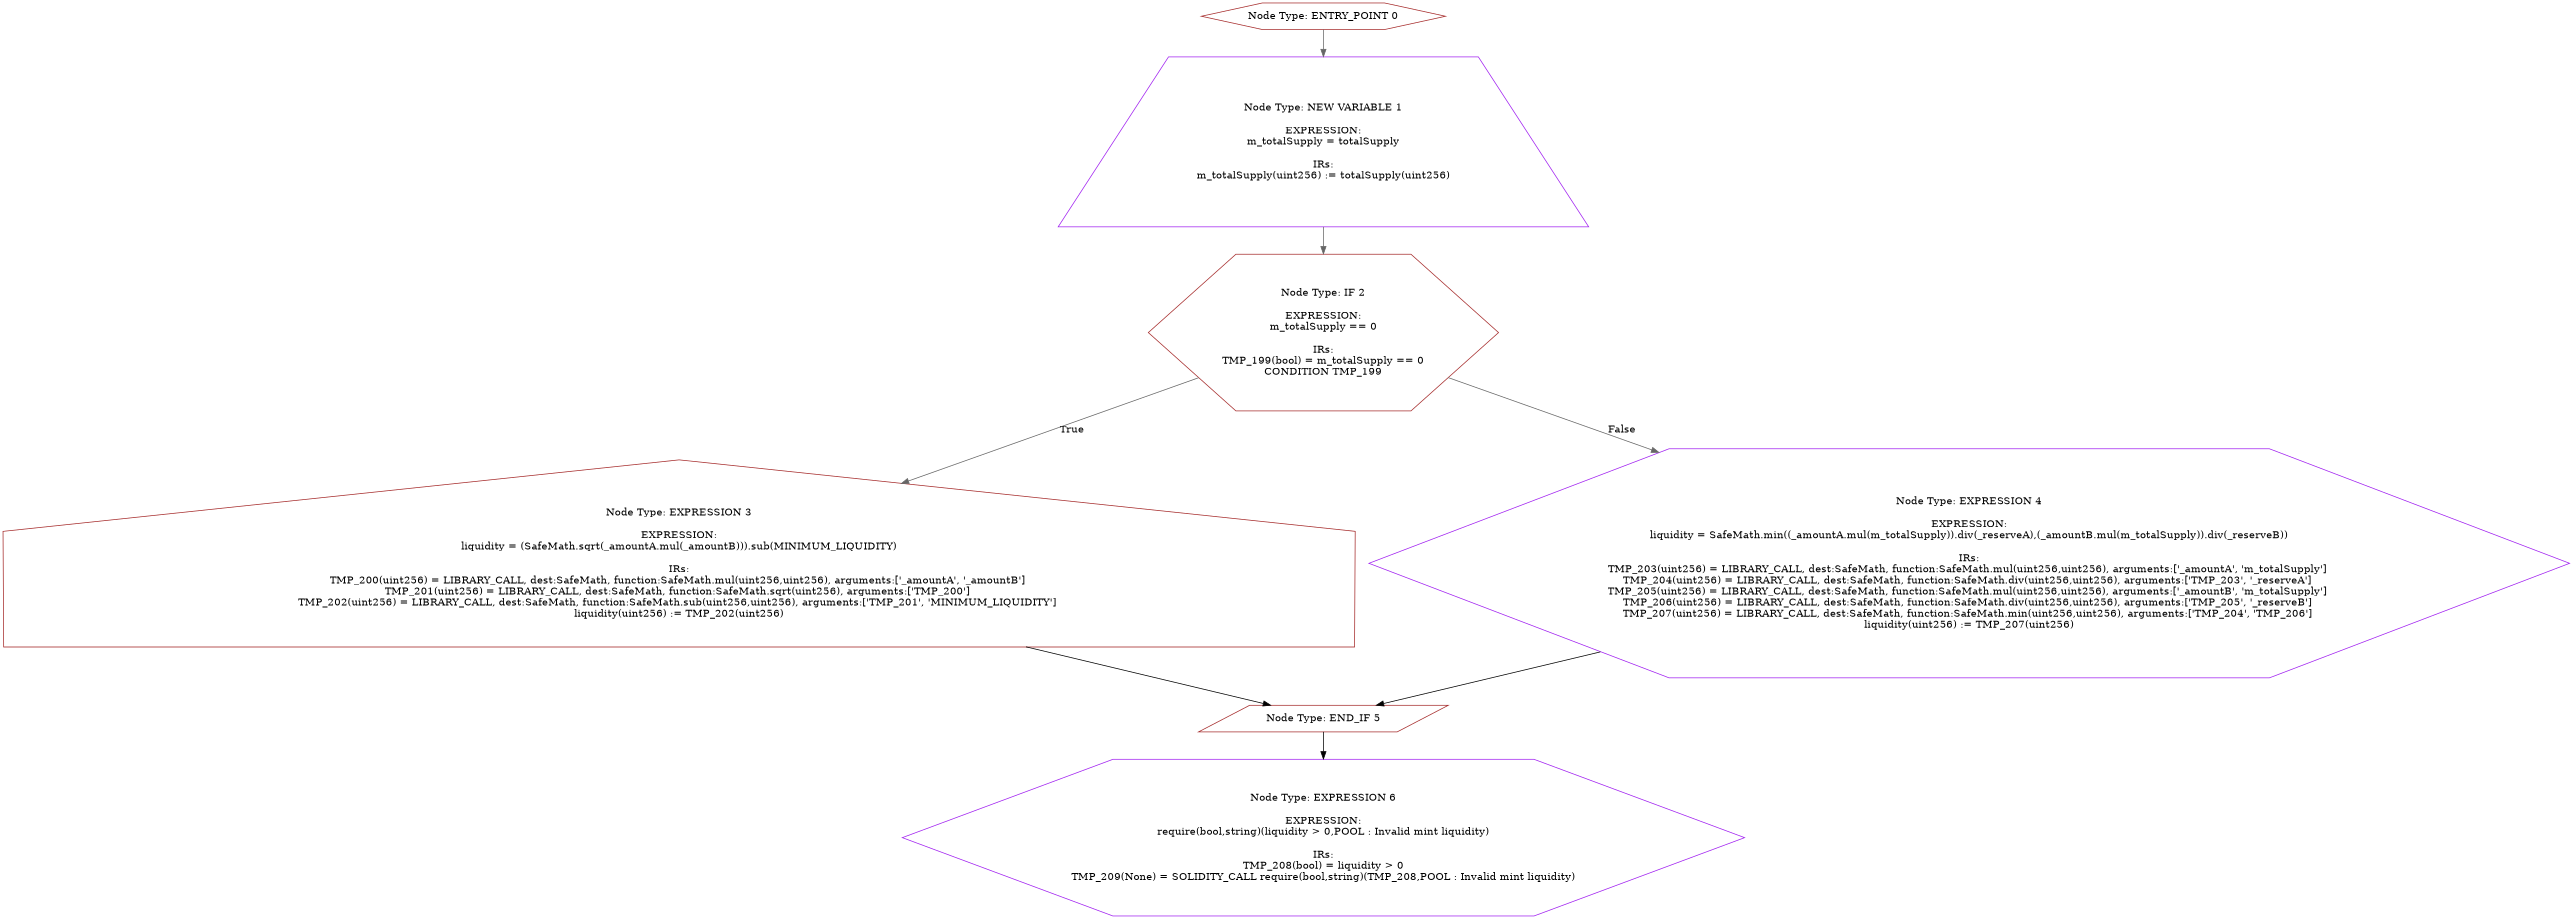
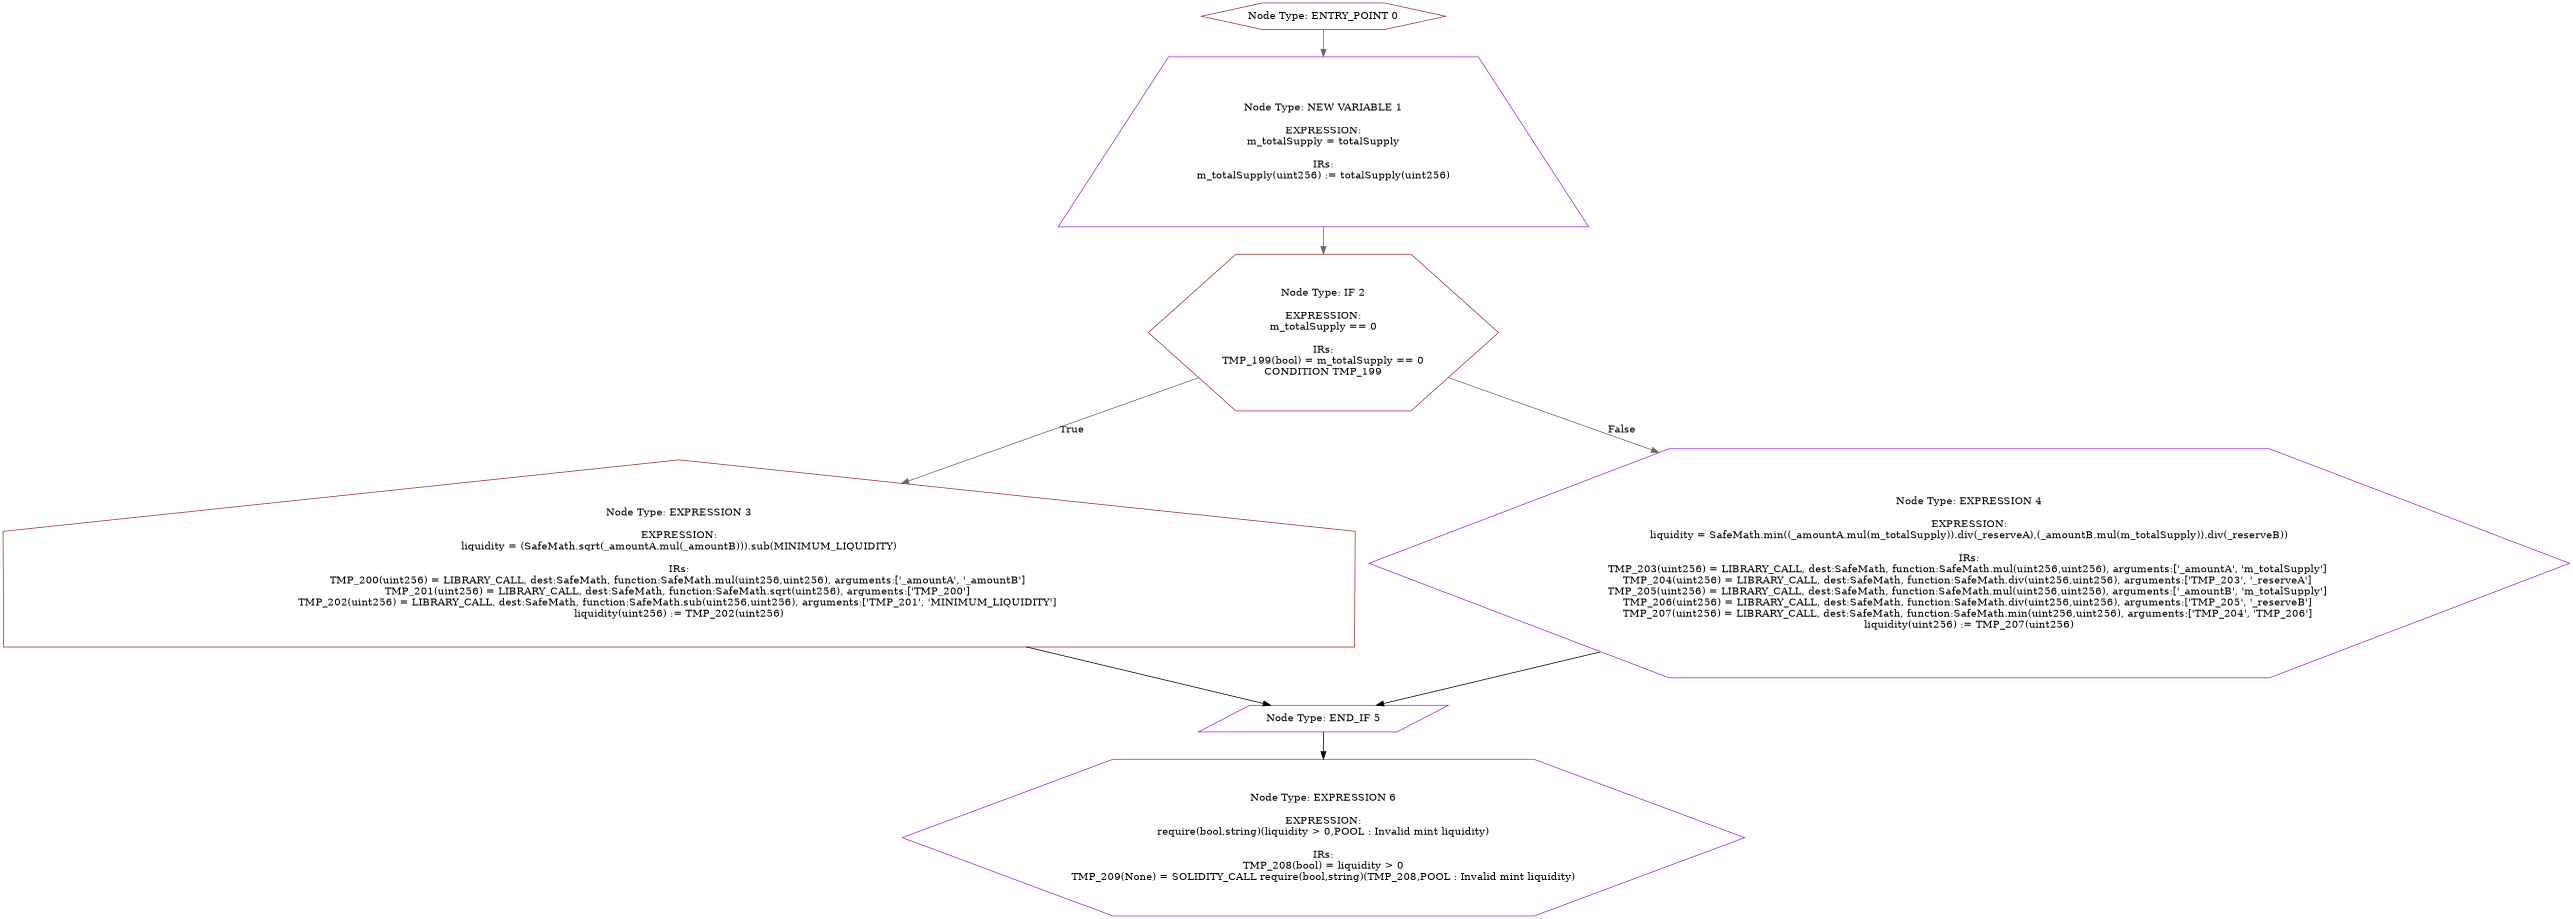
(1323, 719) -> (1323, 719)
